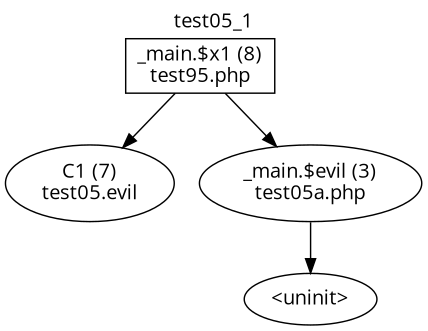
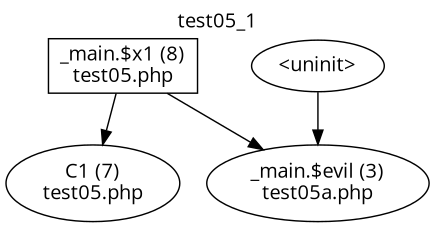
(200, 66) -> (123, 66)
(90, 183) -> (93, 183)
(311, 240) -> (318, 111)
